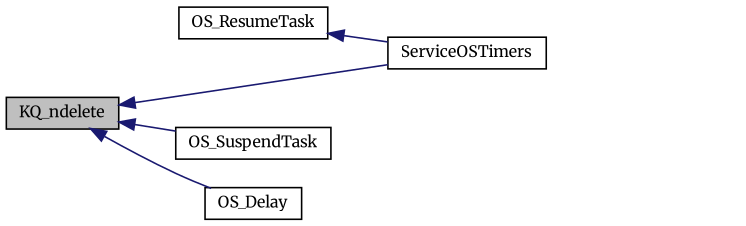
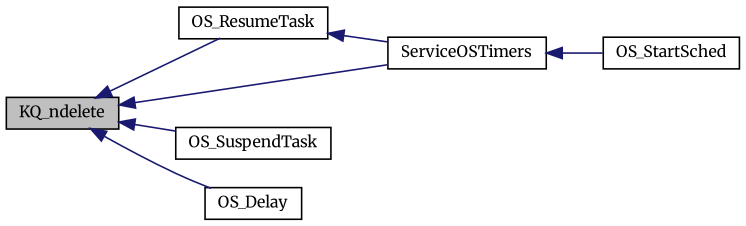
none -> (671, 53)
none -> (165, 65)
